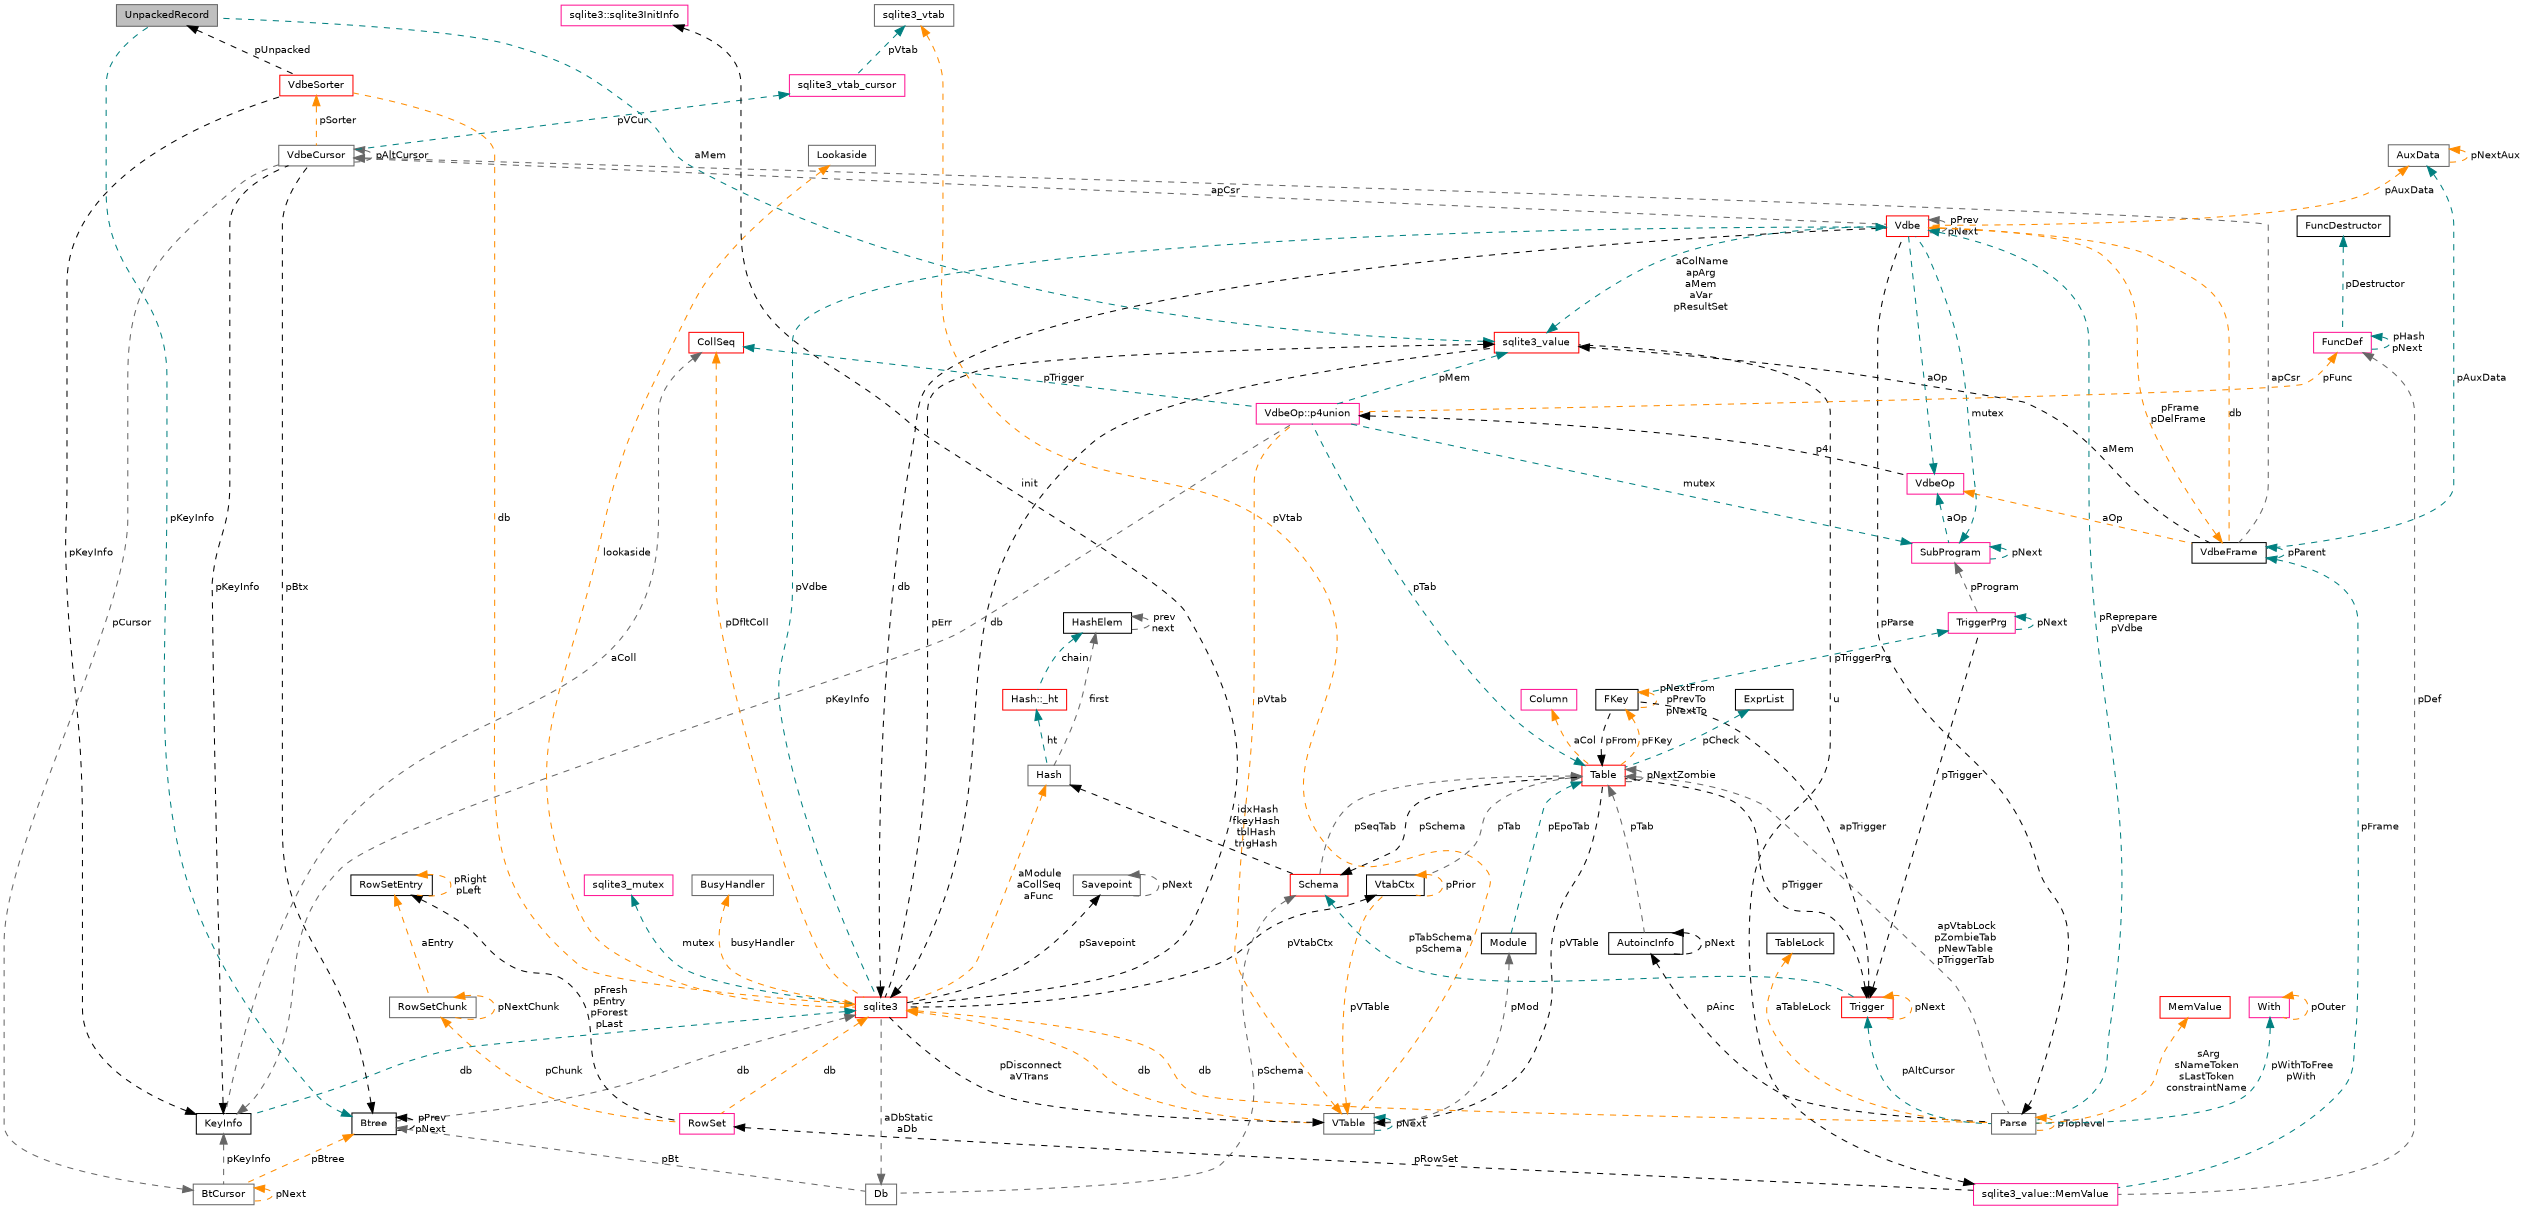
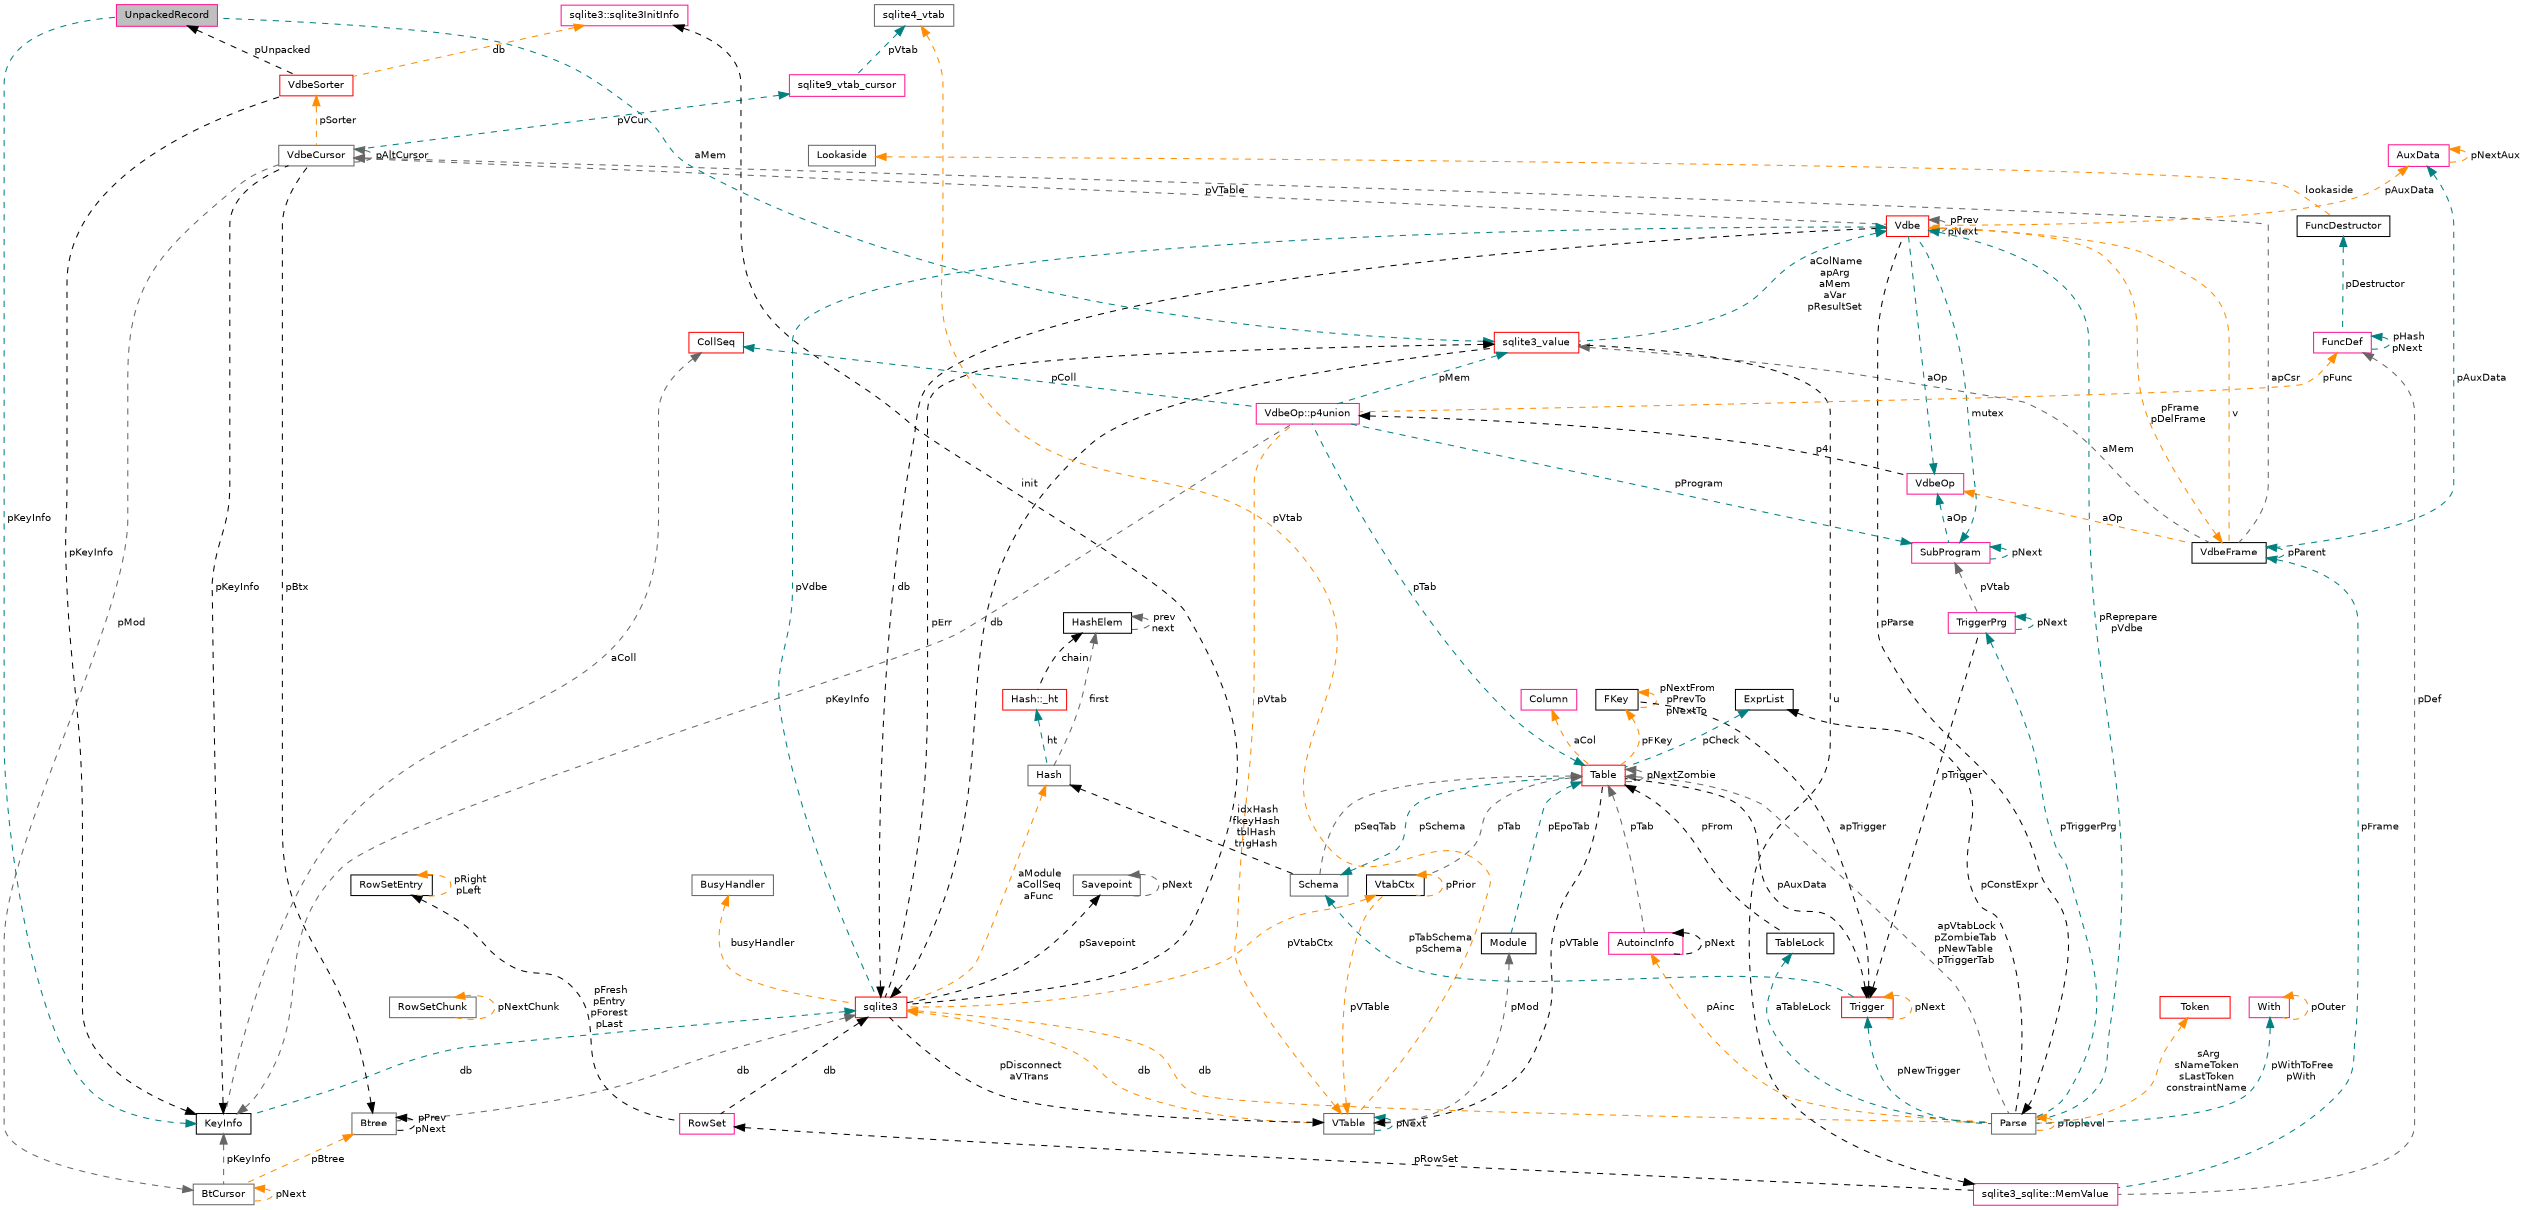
(167, 15) -> (167, 15)
(914, 15) -> (914, 15)
(847, 86) -> (847, 86)
(2419, 156) -> (2419, 156)
(1224, 191) -> (1224, 191)
(1711, 245) -> (1737, 309)
(1063, 378) -> (1063, 378)
(1907, 382) -> (1907, 382)
(2234, 414) -> (2234, 414)
(1698, 484) -> (1698, 484)
(166, 581) -> (4, 575)
(1994, 587) -> (1994, 587)
(130, 623) -> (130, 623)
(495, 628) -> (464, 52)
(568, 660) -> (1614, 163)
(1052, 662) -> (1052, 662)
(1788, 664) -> (2072, 885)
(736, 696) -> none
(1603, 732) -> (1708, 863)
(1447, 792) -> (1447, 792)
none -> (1967, 860)
(629, 885) -> none
(1319, 885) -> (1319, 885)
(1801, 885) -> (1801, 885)
(1646, 943) -> (1646, 943)
(414, 951) -> none
(1145, 985) -> (1145, 985)
(2195, 1007) -> (2195, 1007)
(790, 1068) -> (790, 1068)
(1927, 1071) -> (1927, 1071)
(1836, 1088) -> (1836, 1088)
(541, 1094) -> none
(1805, 1102) -> (1805, 1102)
(374, 1124) -> (374, 1124)
(881, 1194) -> none
(2046, 1194) -> (2046, 1194)
